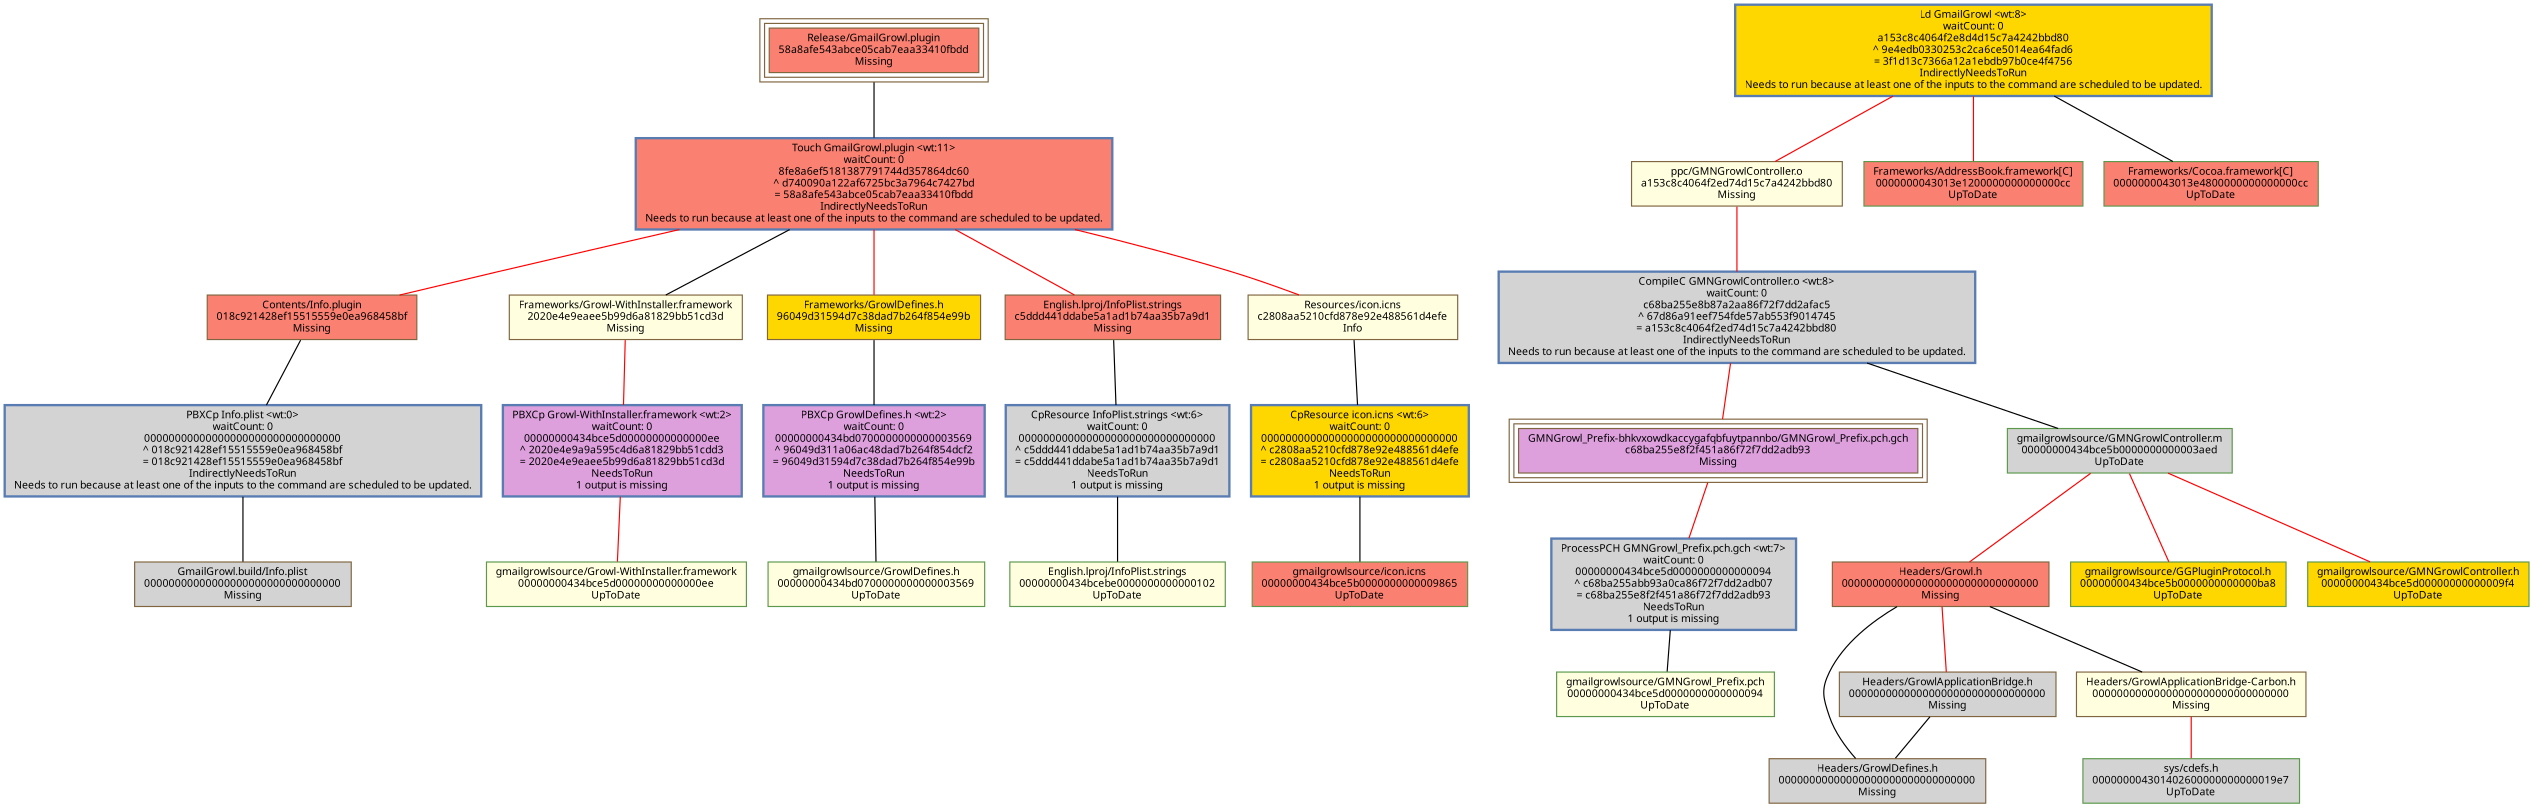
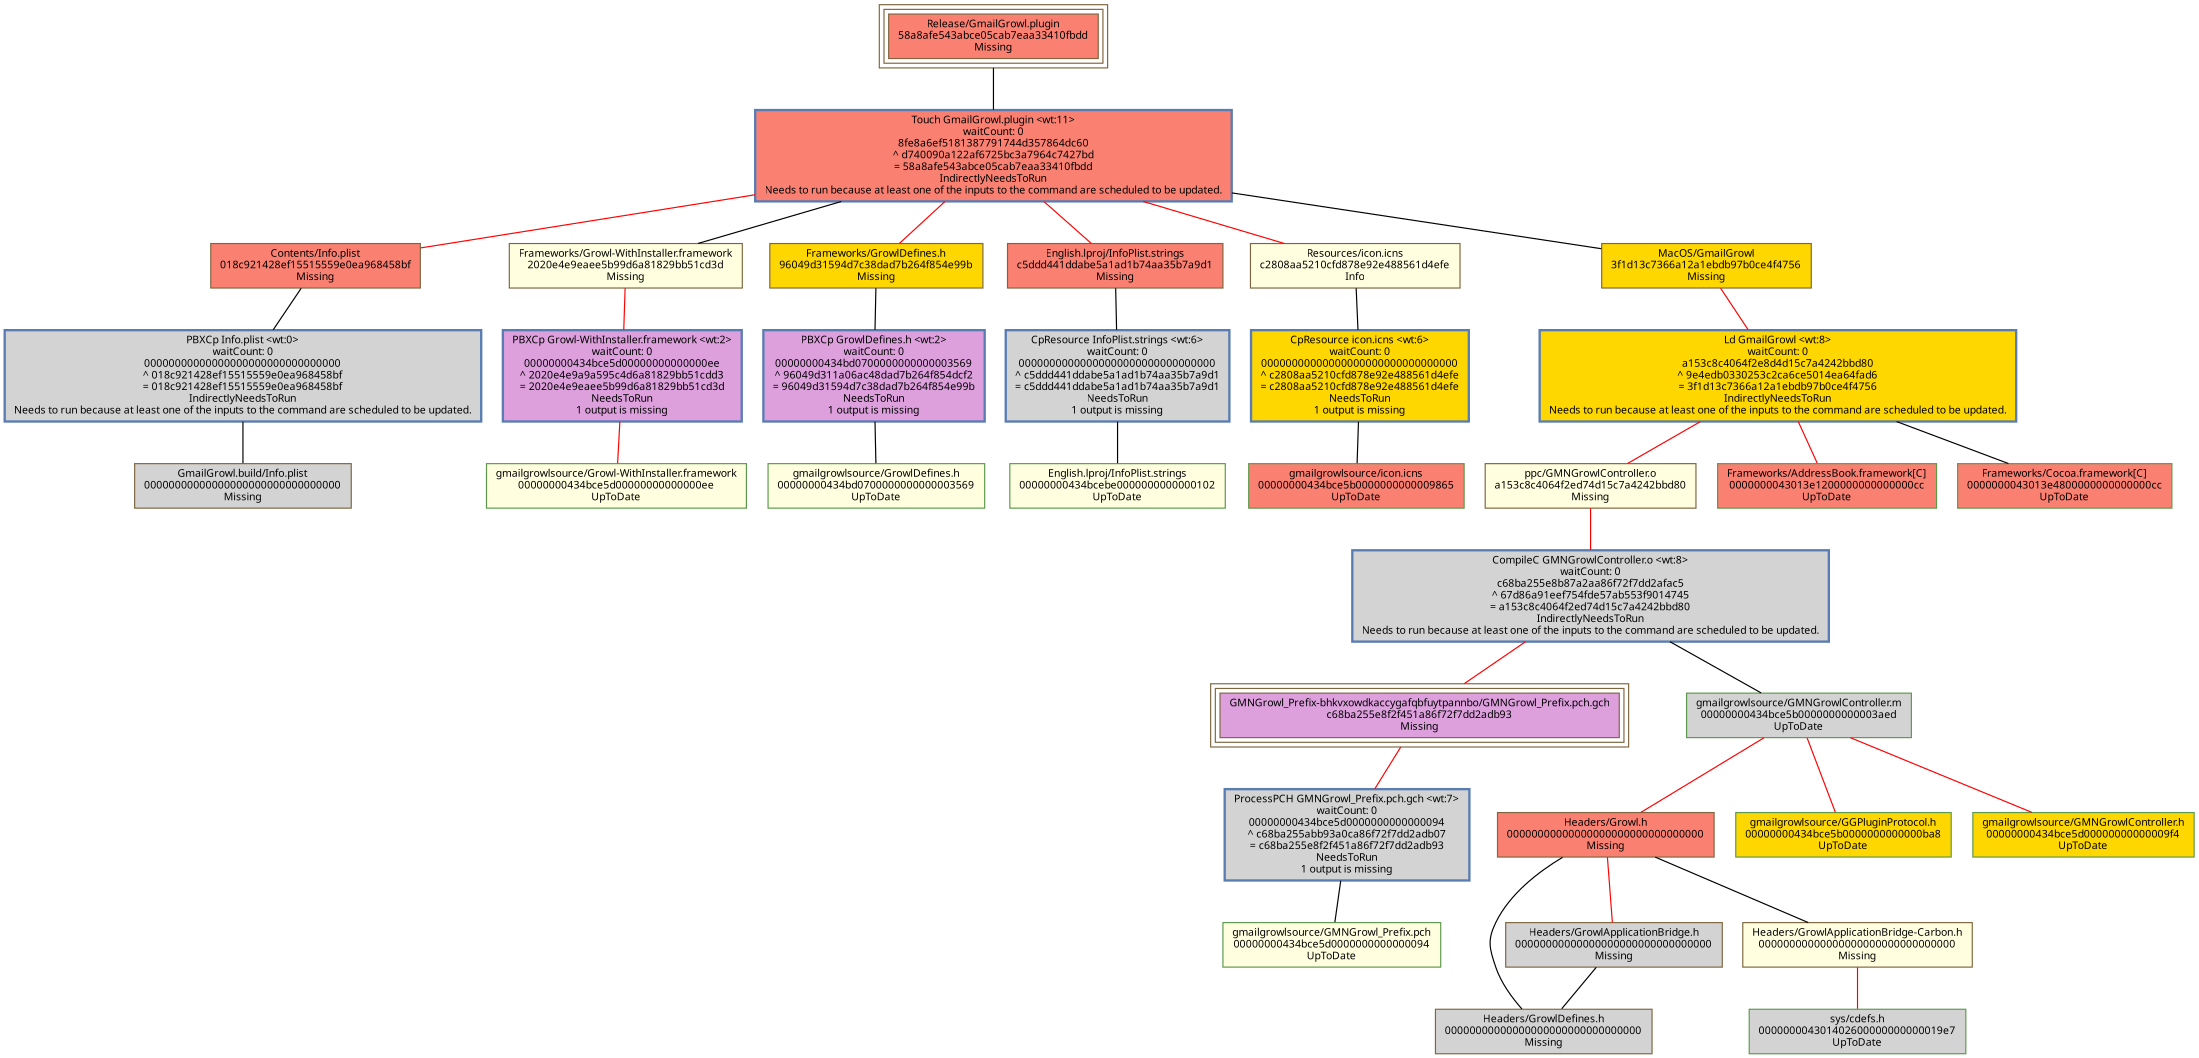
none -> (1706, 266)
(312, 317) -> (316, 266)
